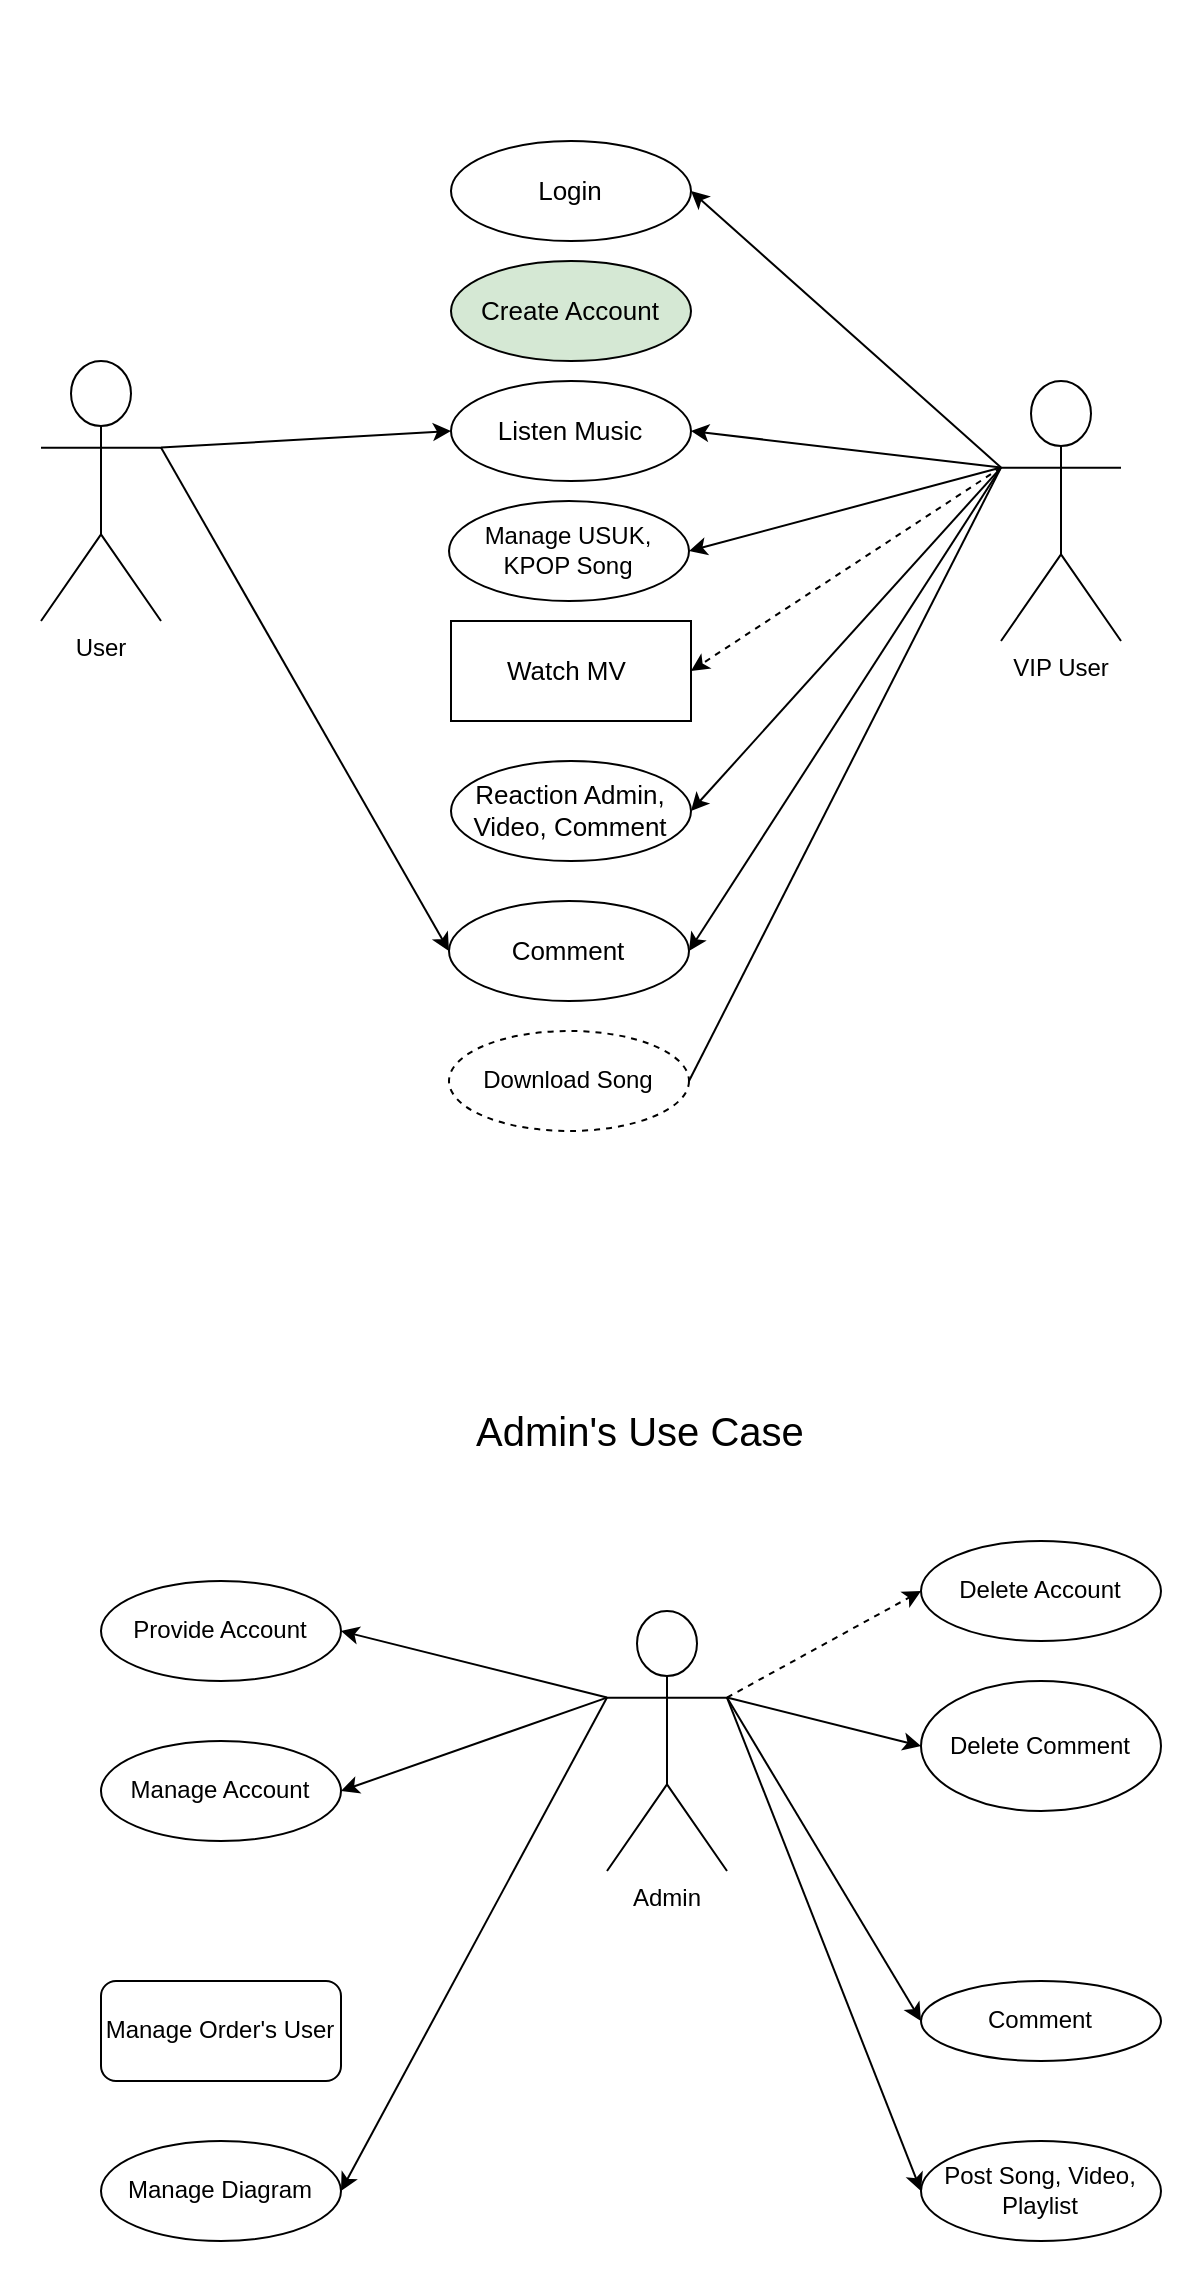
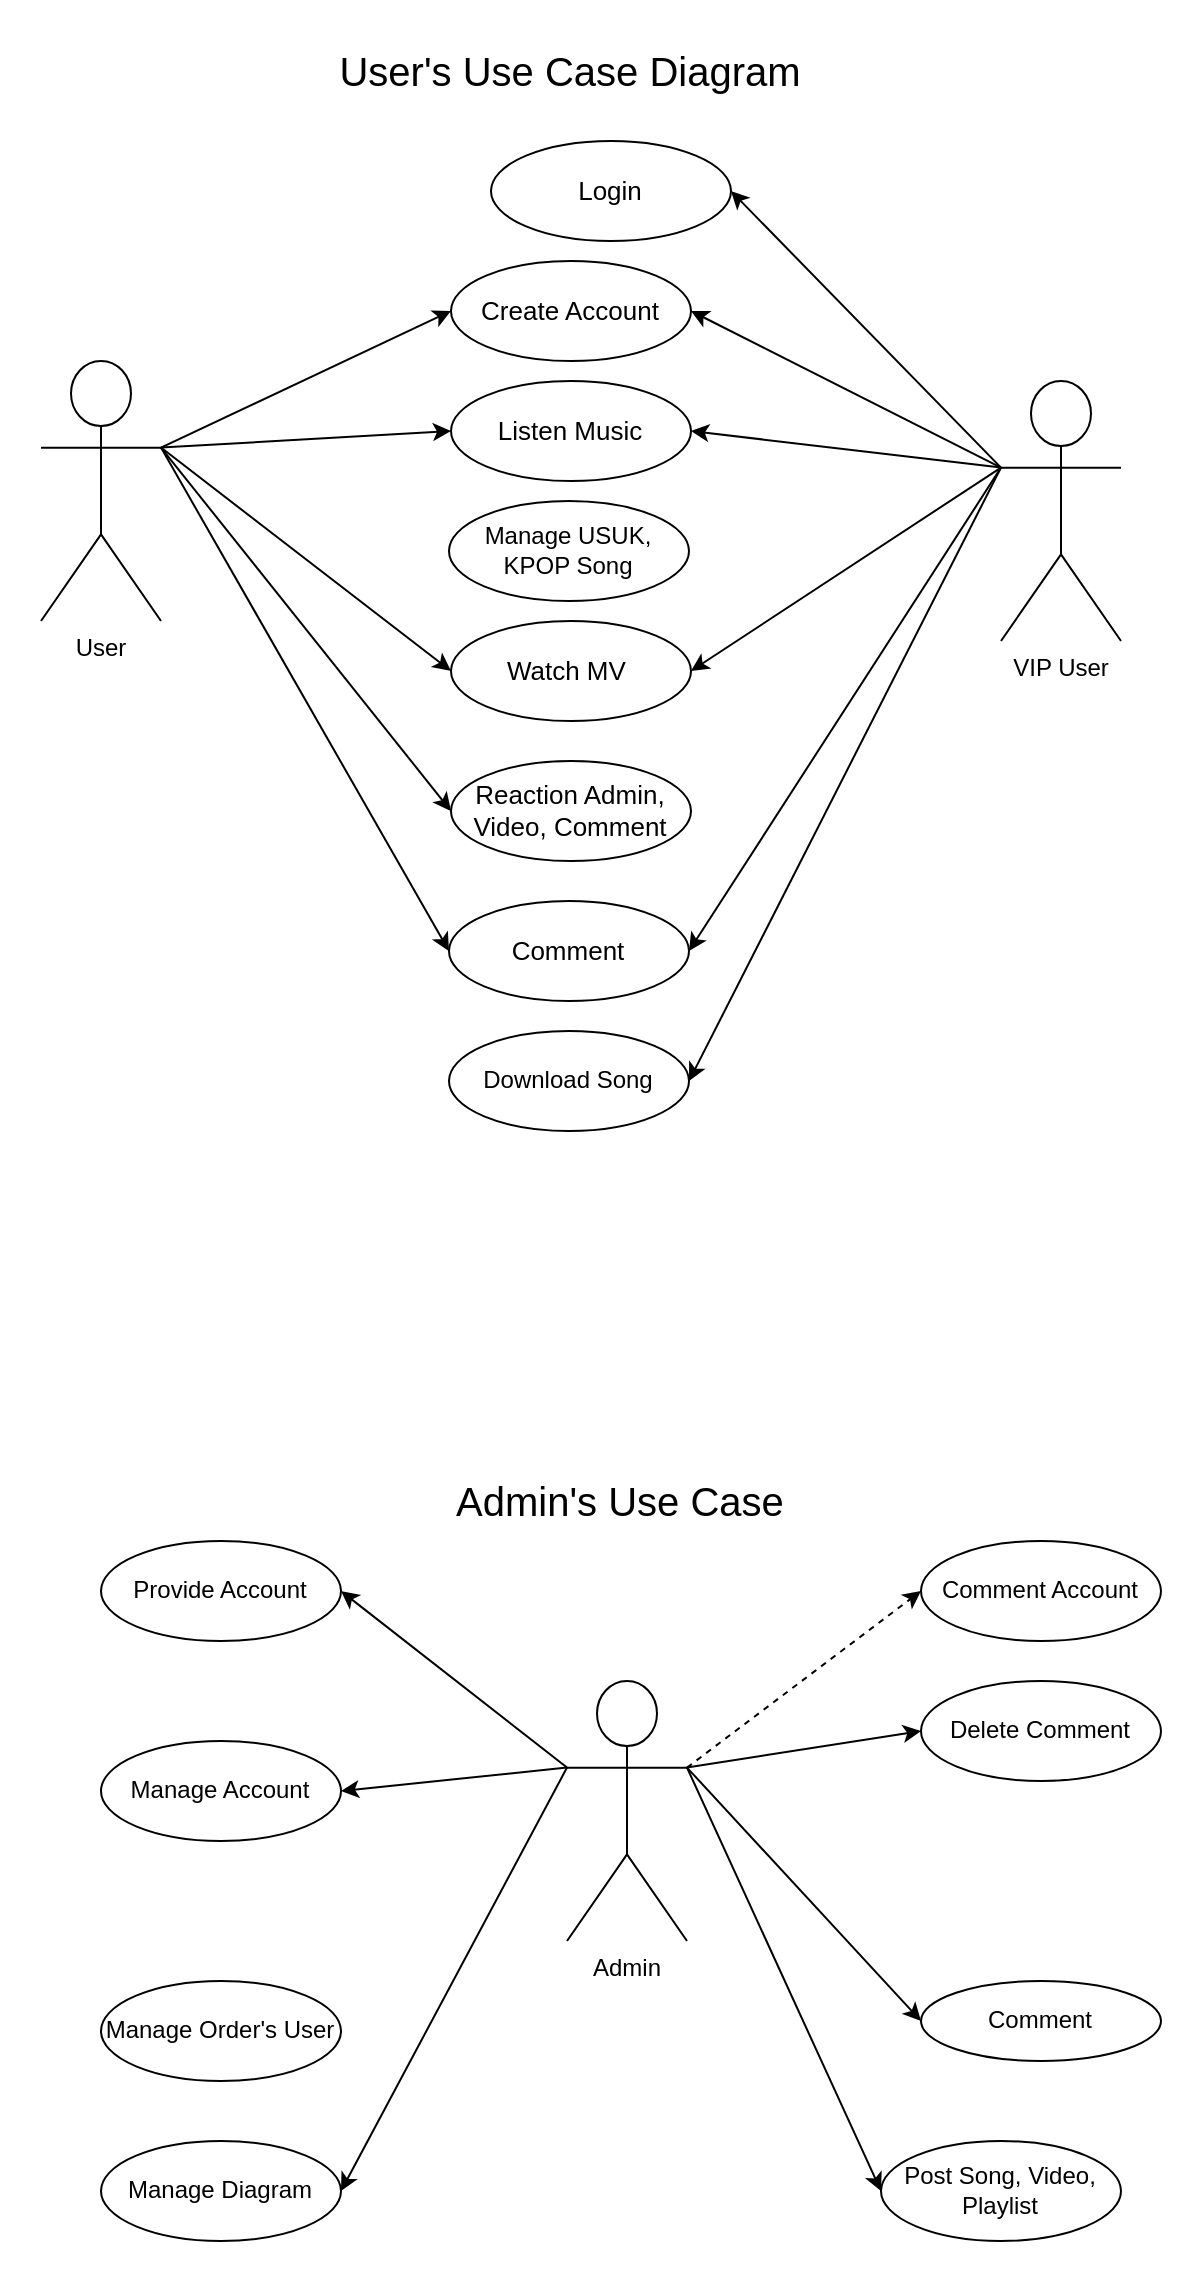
none -> (571, 71)
(571, 191) -> (611, 191)
(571, 311) -> (571, 311)
none -> (303, 381)
none -> (846, 389)
(846, 509) -> none
none -> (305, 559)
(846, 569) -> (846, 569)
none -> (310, 634)
(843, 642) -> none
(571, 671) -> (571, 671)
(693, 1073) -> (696, 1068)
(569, 1081) -> (569, 1081)
(641, 1431) -> (621, 1501)
(1041, 1591) -> (1041, 1591)
(221, 1631) -> (221, 1591)
(667, 1741) -> (627, 1811)
(1041, 1746) -> (1041, 1731)
(221, 2031) -> (221, 2031)
(1041, 2191) -> (1001, 2191)
